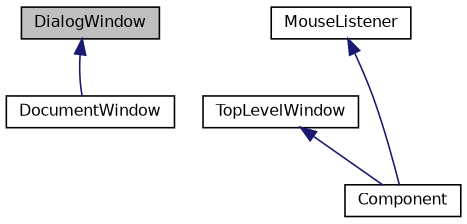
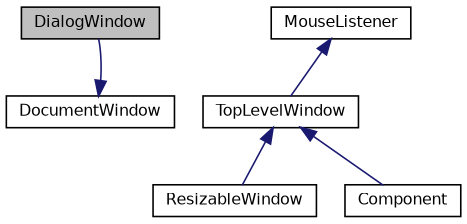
(80, 76) -> (101, 60)
(380, 118) -> (306, 74)
none -> (235, 201)
